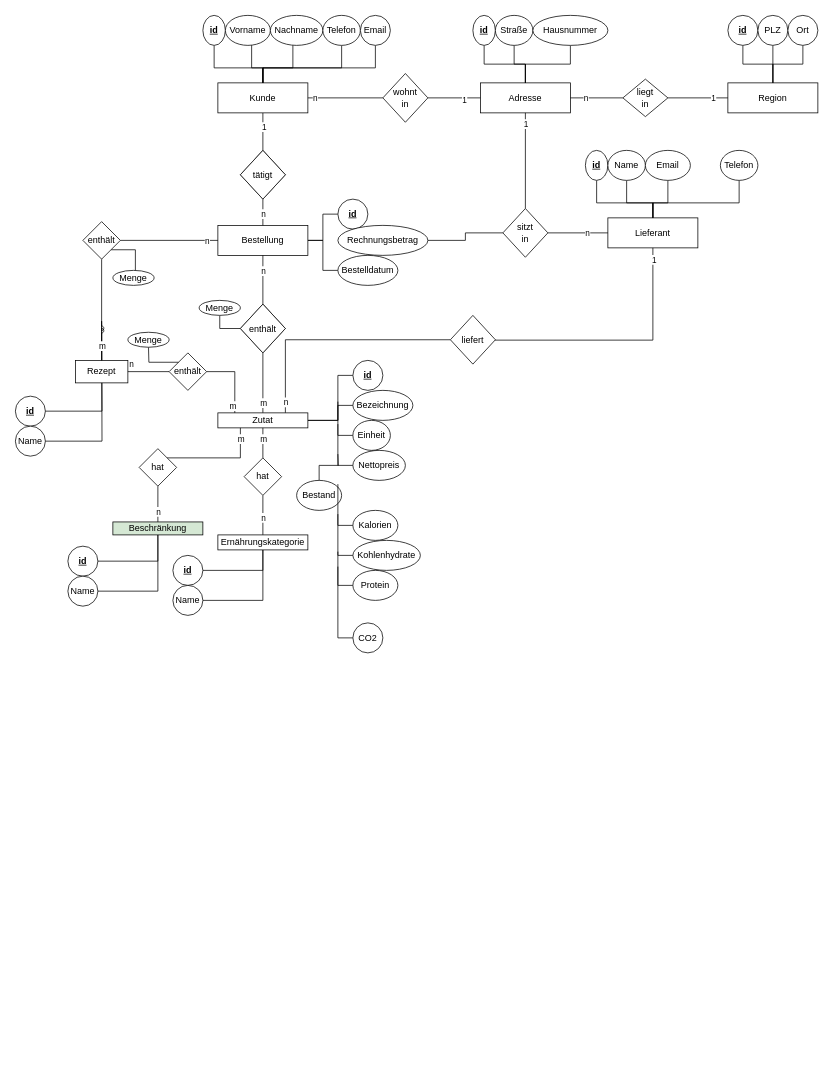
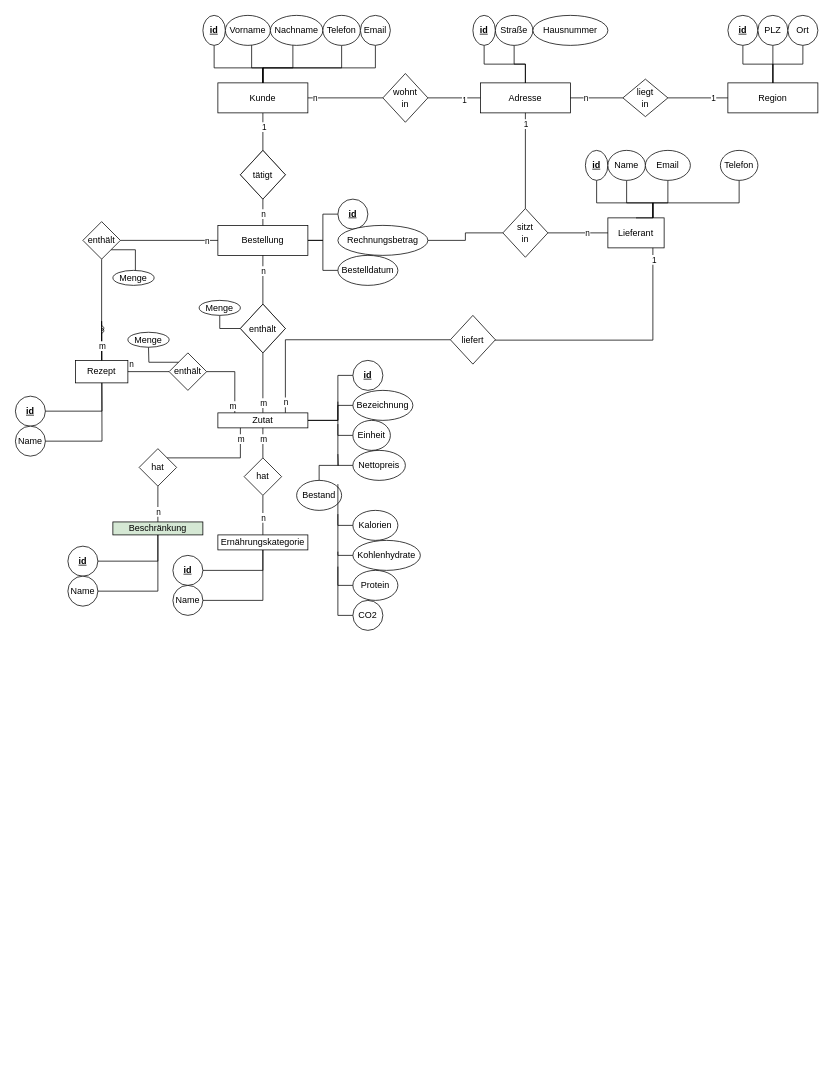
(558, 64) -> none
(653, 233) -> (636, 233)
(368, 638) -> (368, 615)
